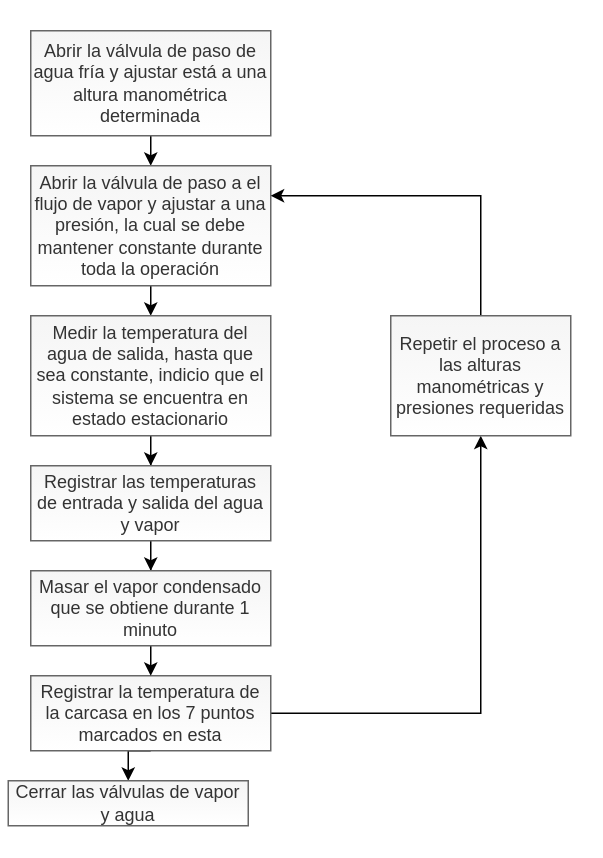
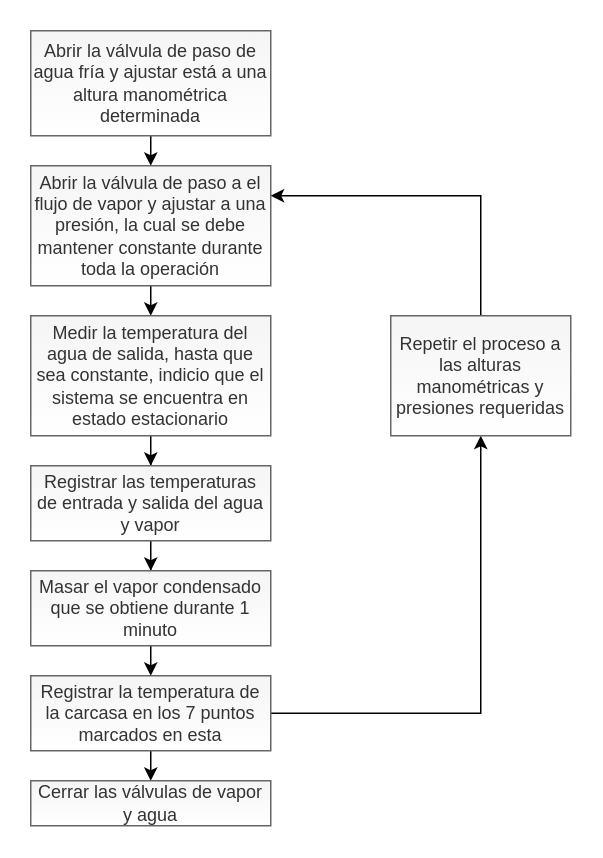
(128, 803) -> (151, 803)
